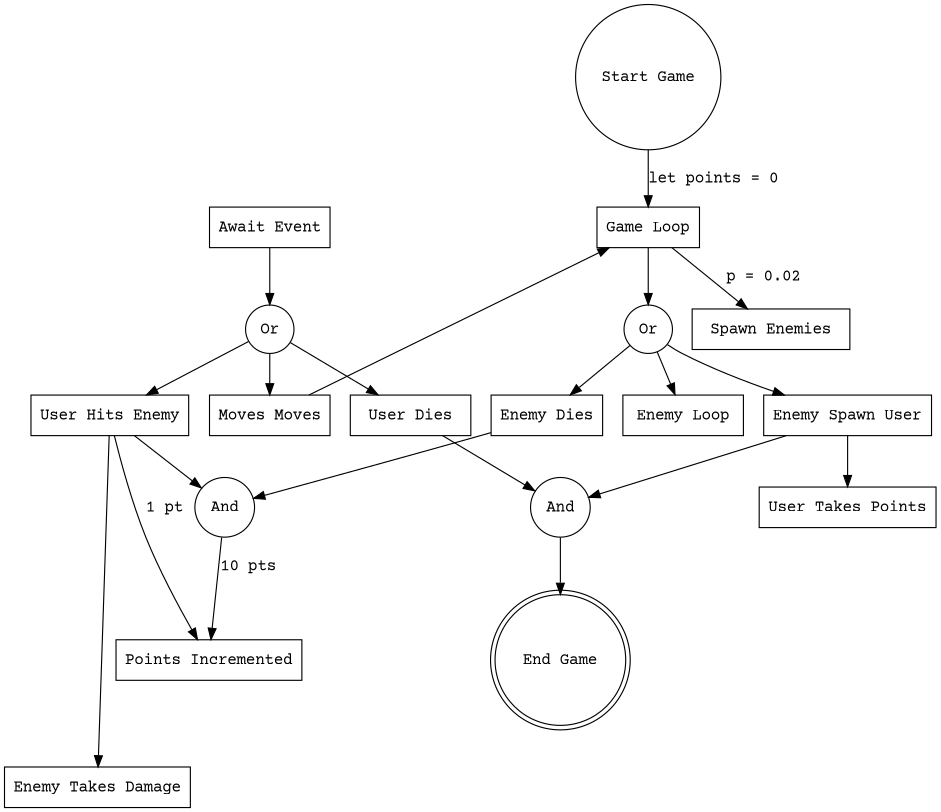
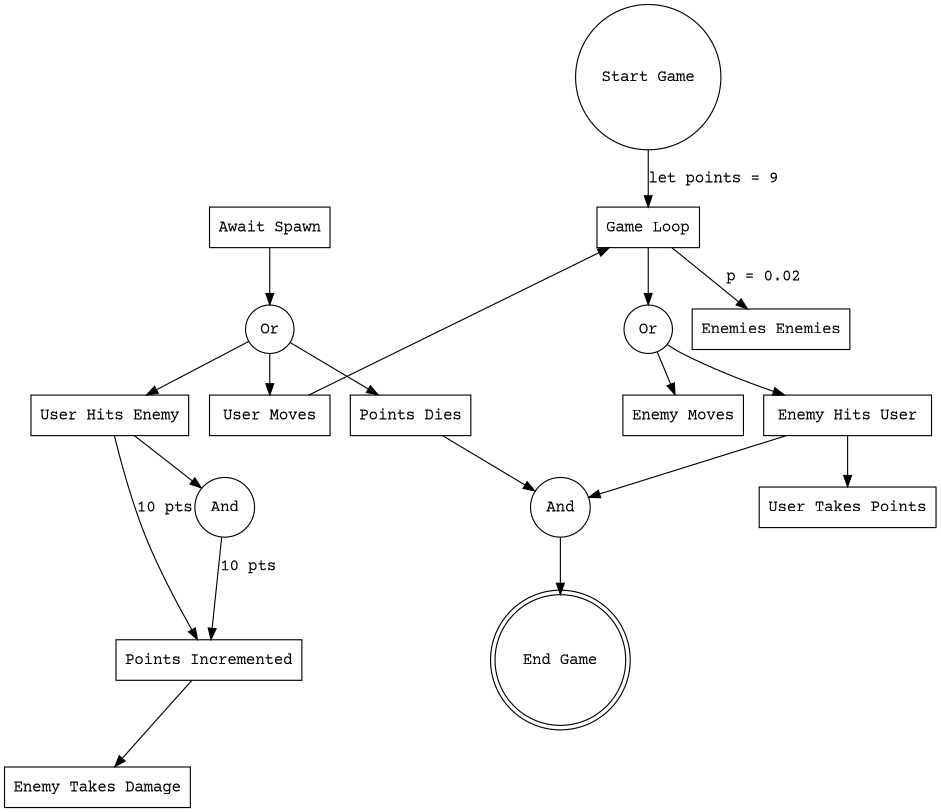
(714, 178) -> (714, 178)
(270, 227) -> (270, 227)
(771, 329) -> (771, 329)
(270, 415) -> (270, 415)
(411, 415) -> (411, 415)
(547, 415) -> none
(683, 415) -> (683, 415)
(848, 415) -> (848, 415)
(165, 507) -> (165, 507)
(104, 596) -> (157, 719)
